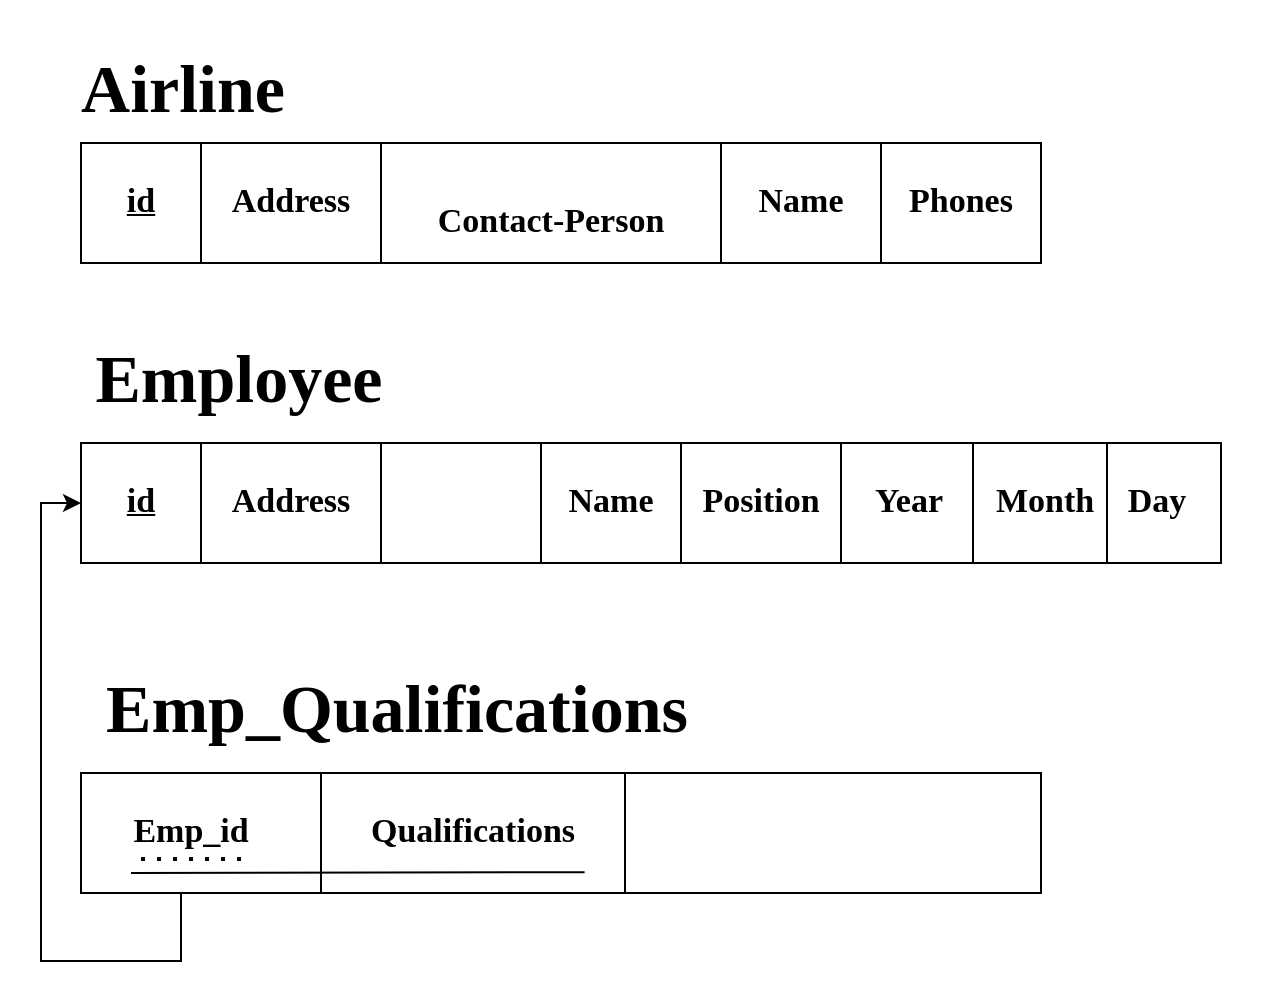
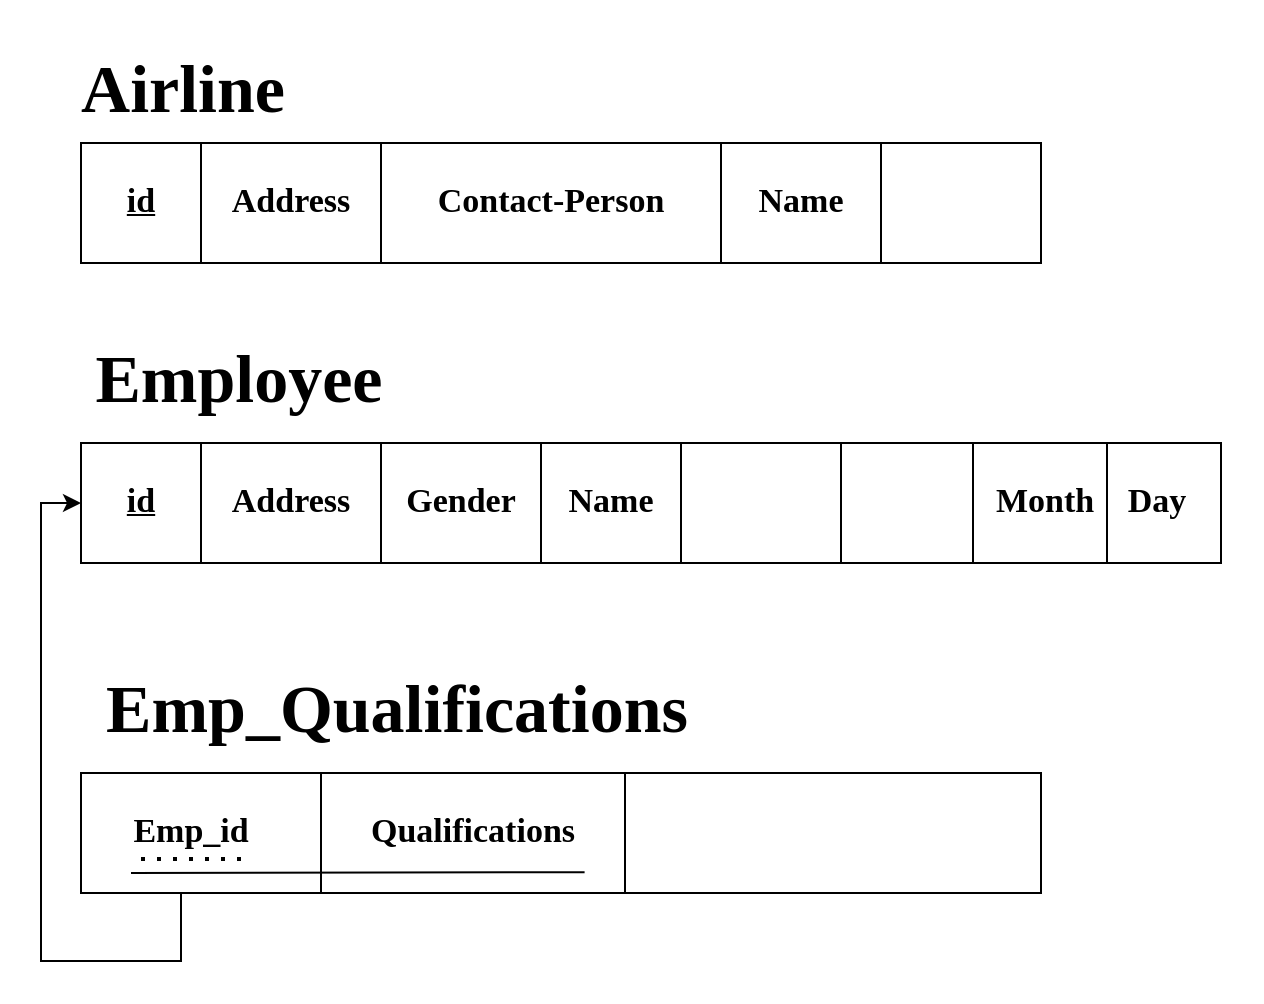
(961, 203) -> none
(551, 223) -> (551, 203)
none -> (461, 503)
(761, 503) -> none
(909, 503) -> none
